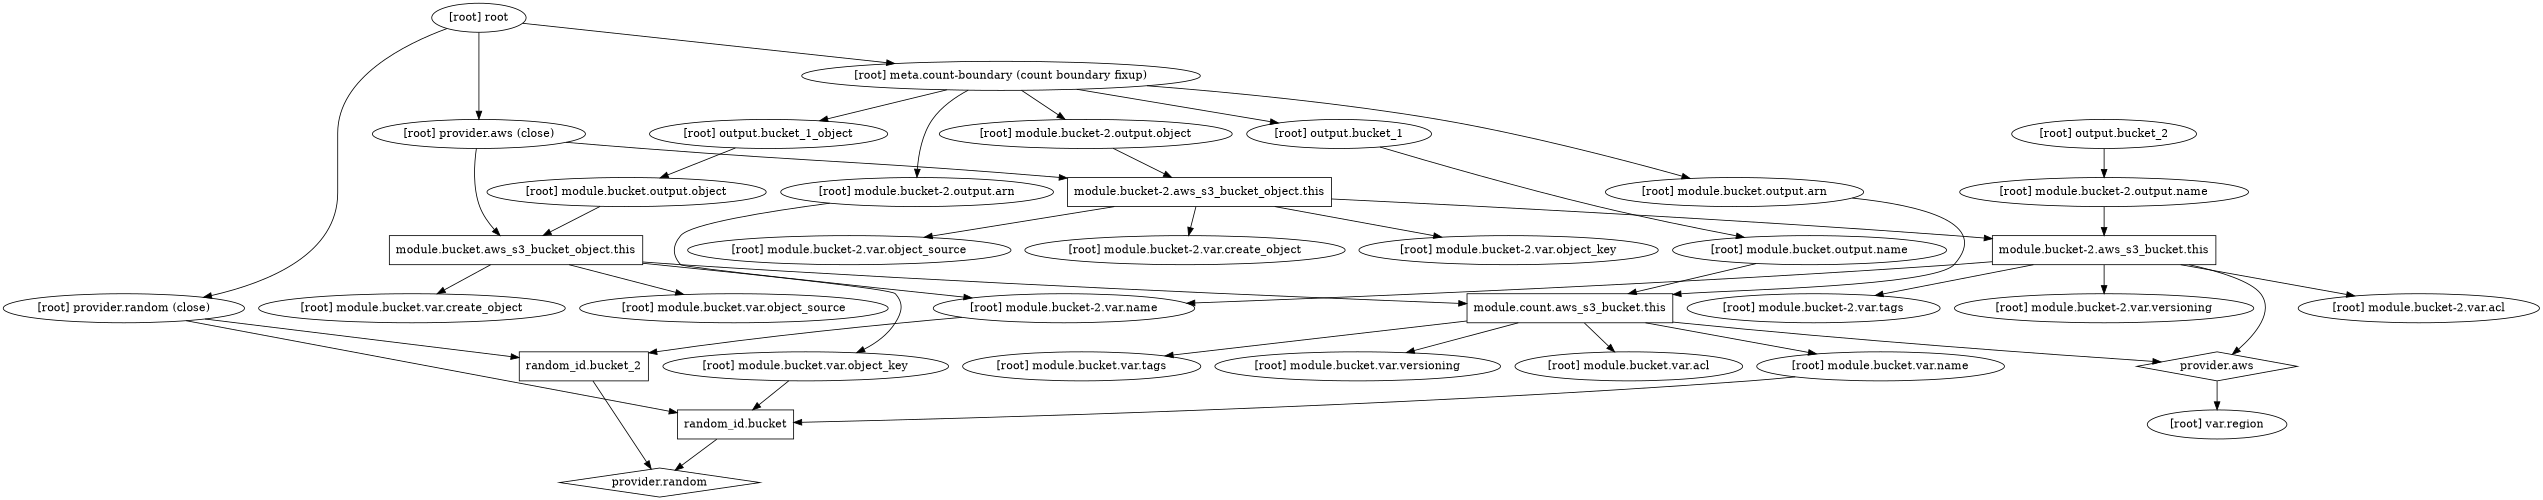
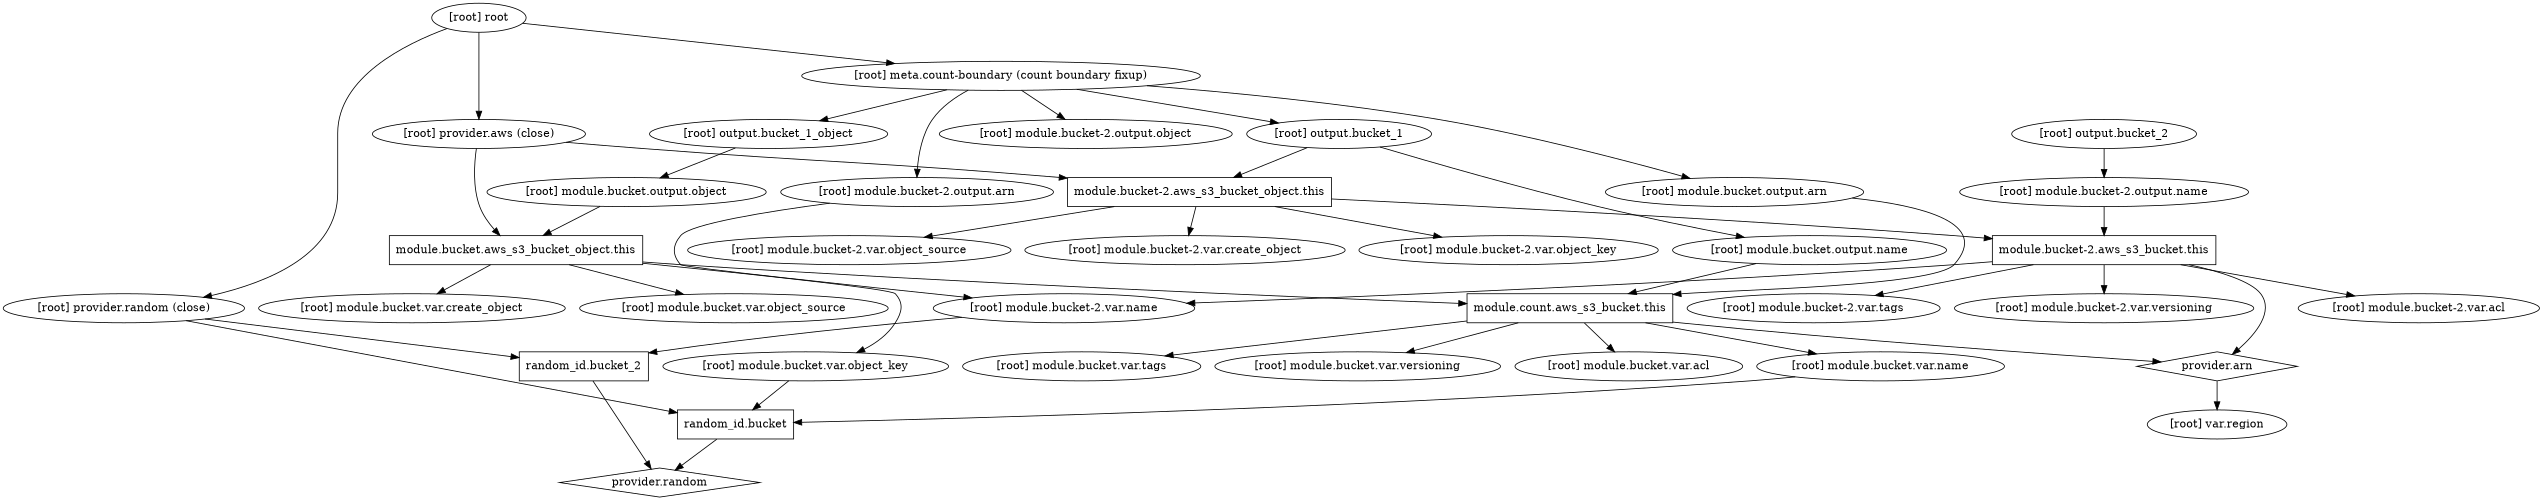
(1139, 161) -> (1274, 161)
(2217, 366) -> (2217, 366)
